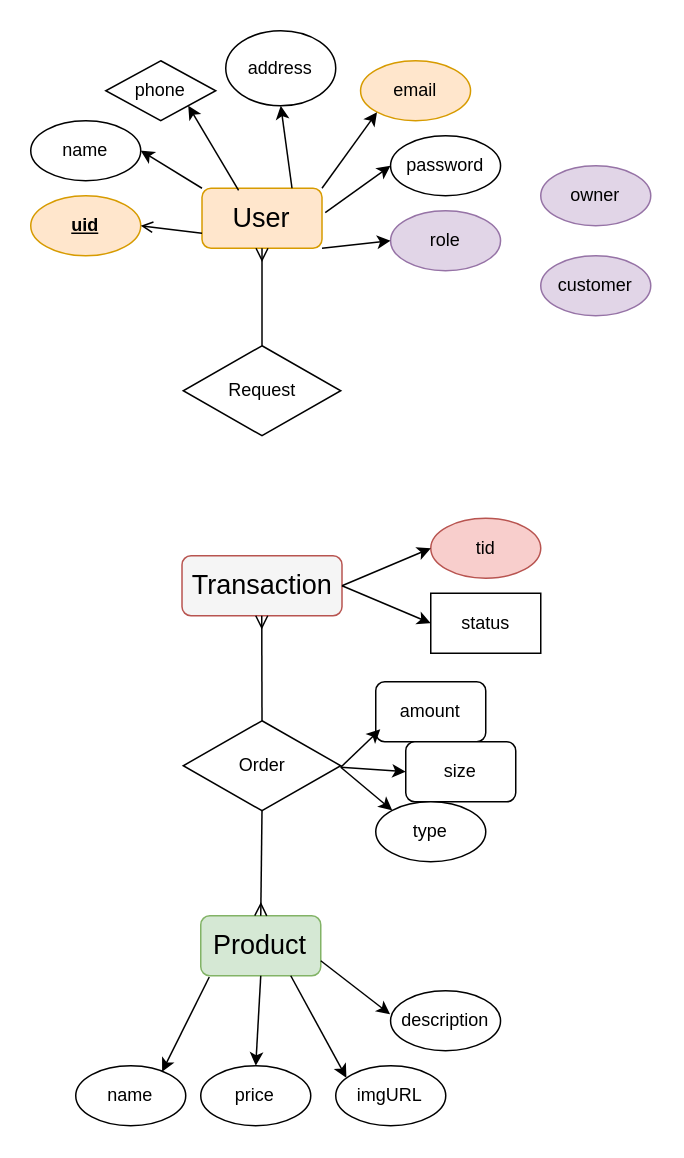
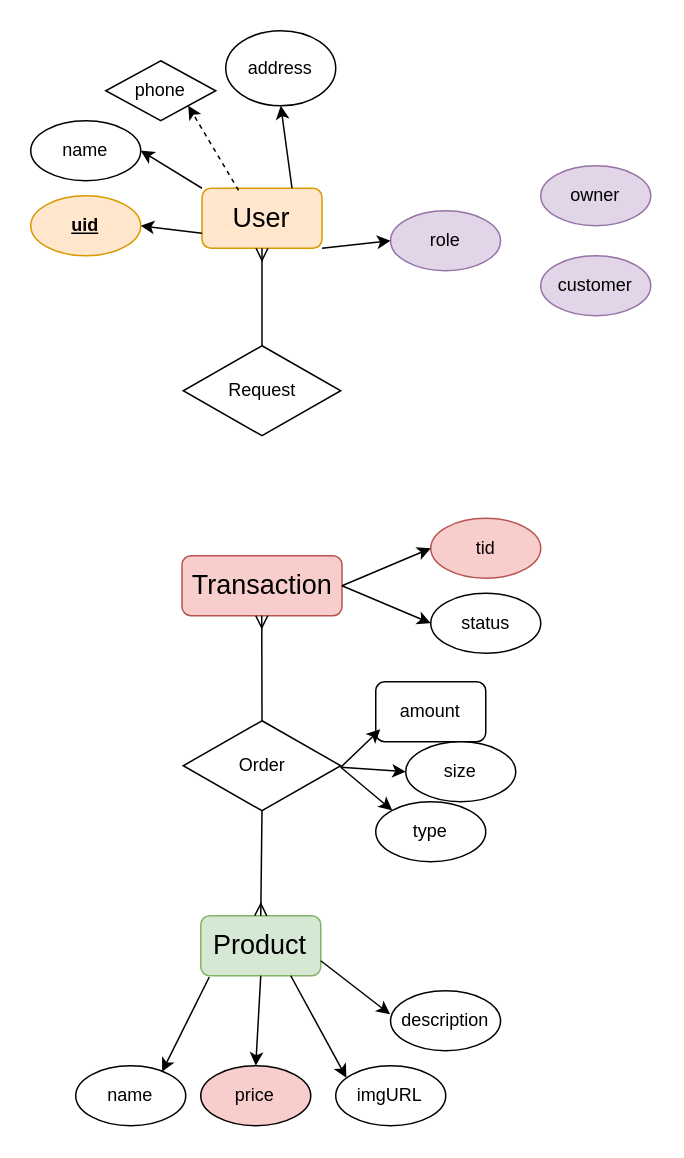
(416, 91) -> none
(215, 151) -> (215, 151)
(347, 154) -> none
(446, 166) -> none
(354, 192) -> none
(149, 227) -> (152, 227)
(262, 586) -> (262, 586)
(486, 623) -> (486, 623)
(461, 772) -> (461, 772)
(256, 1096) -> (256, 1096)
